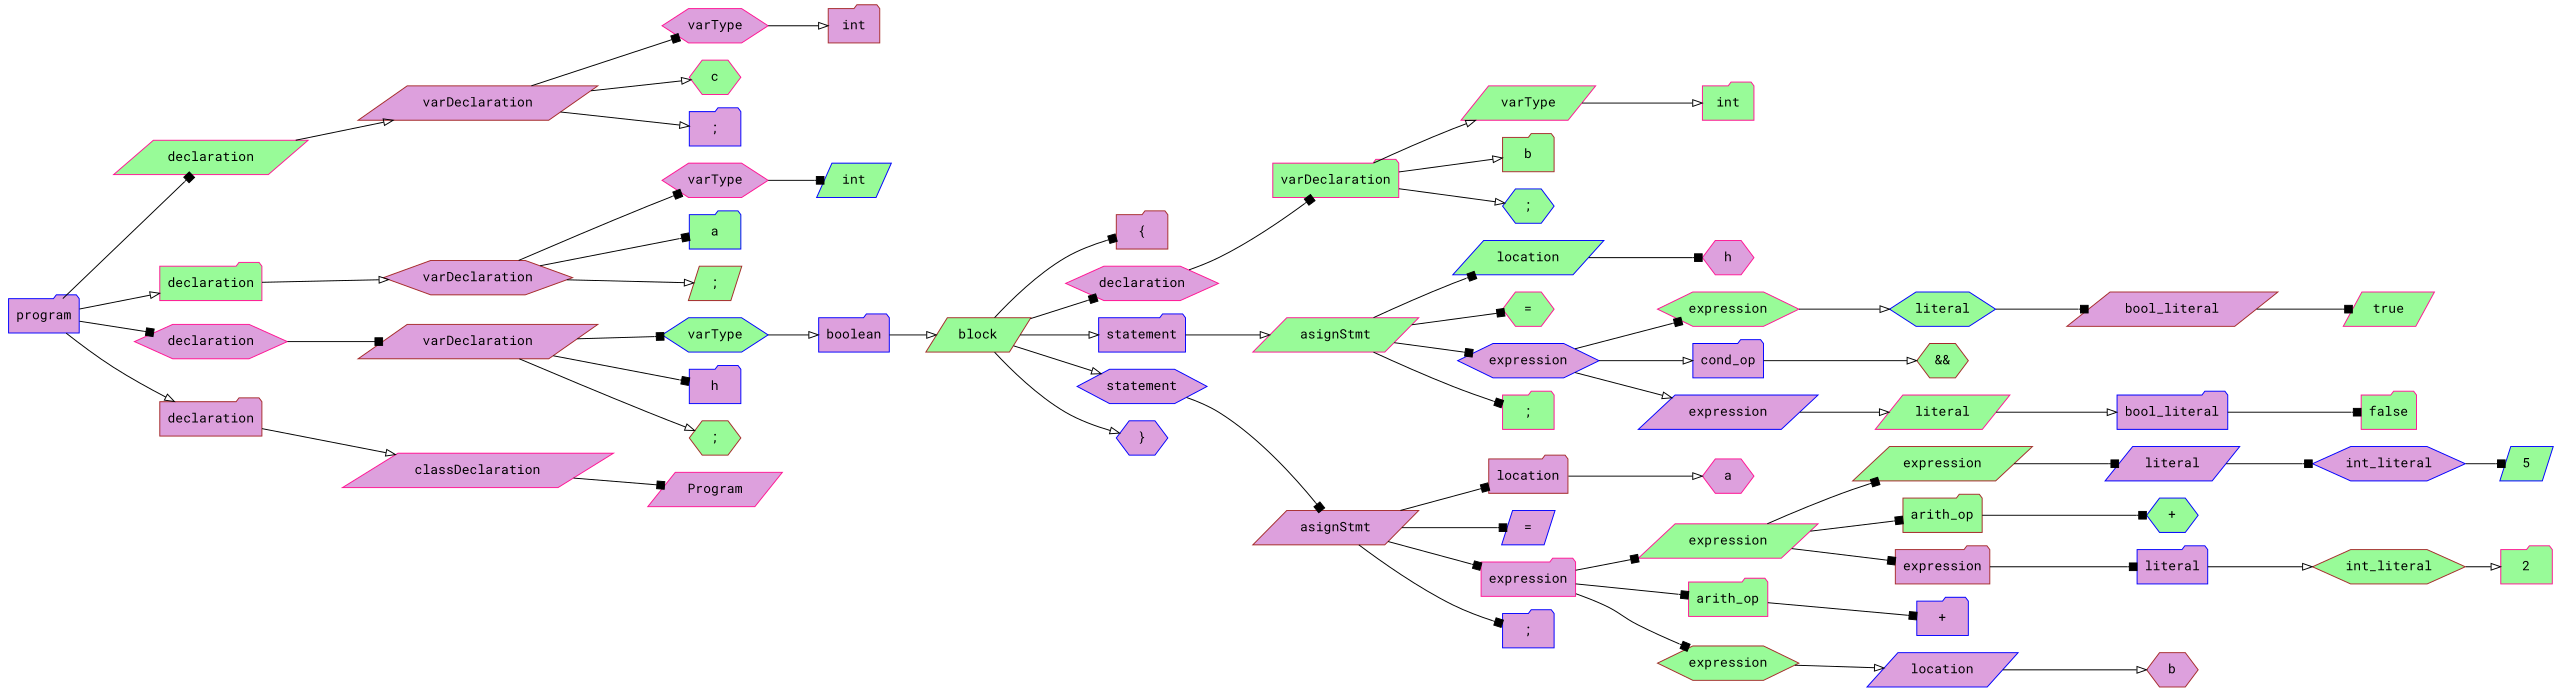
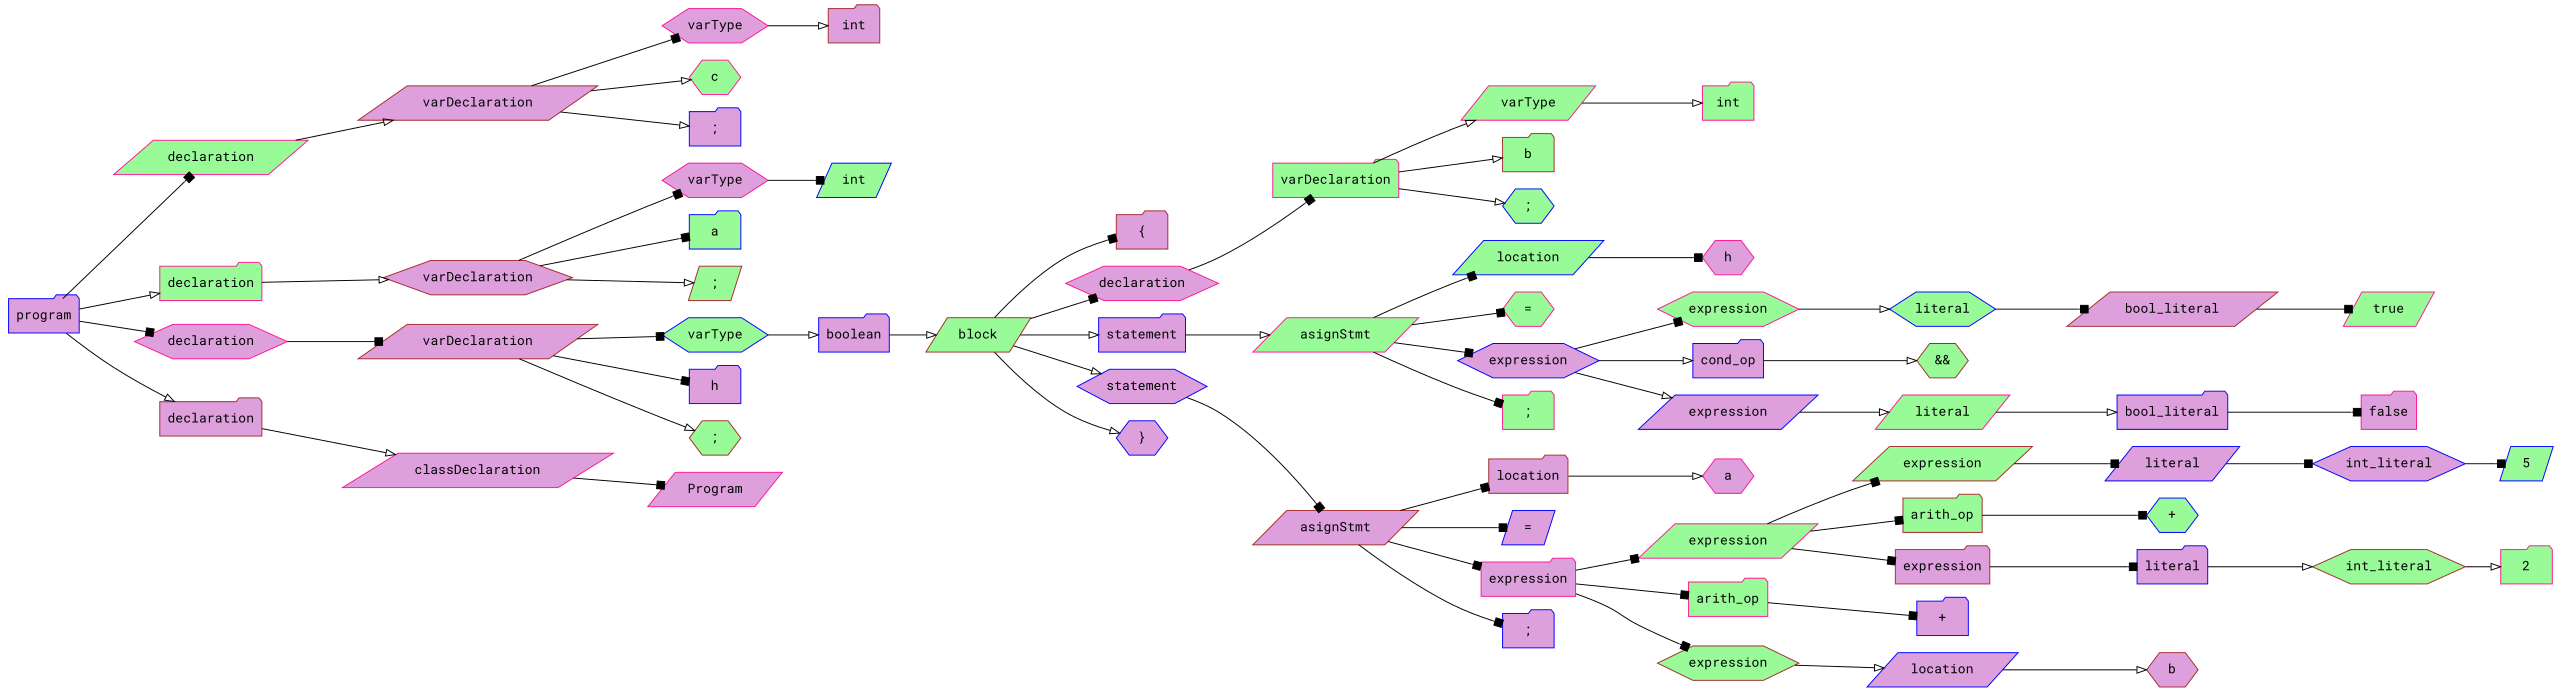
(2389, 412) -> (2389, 412)
